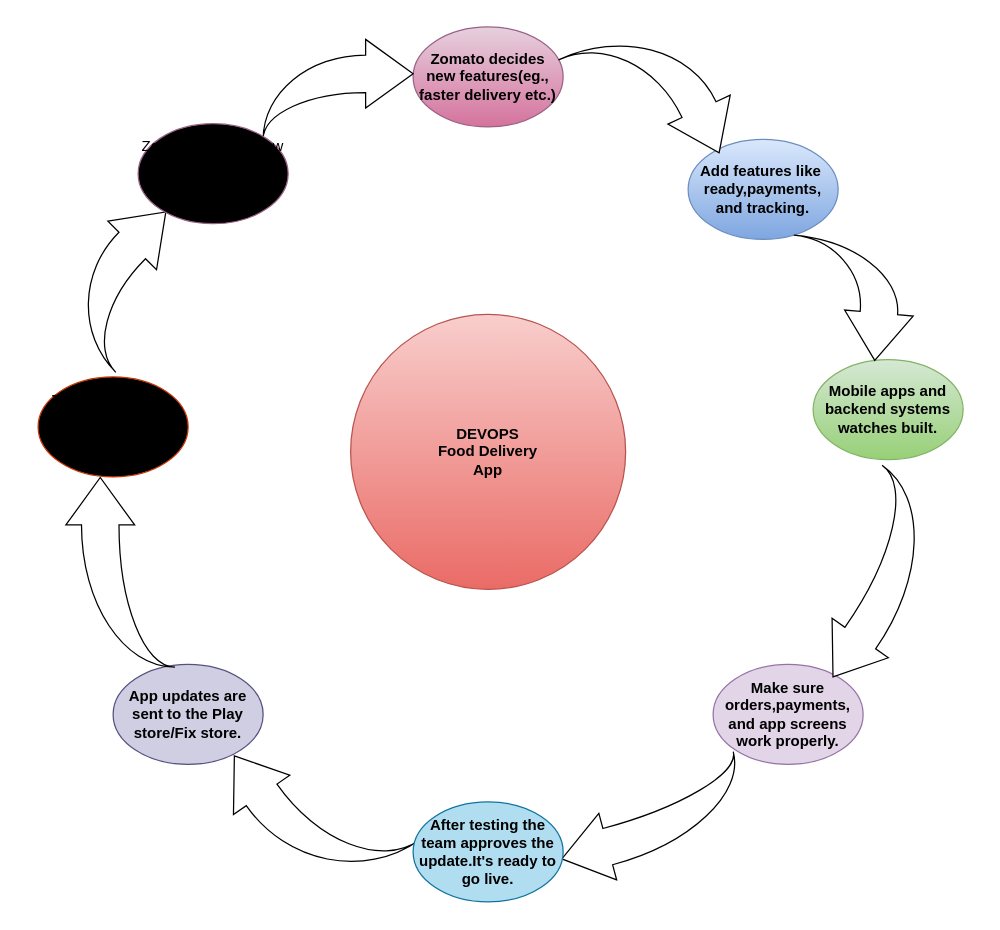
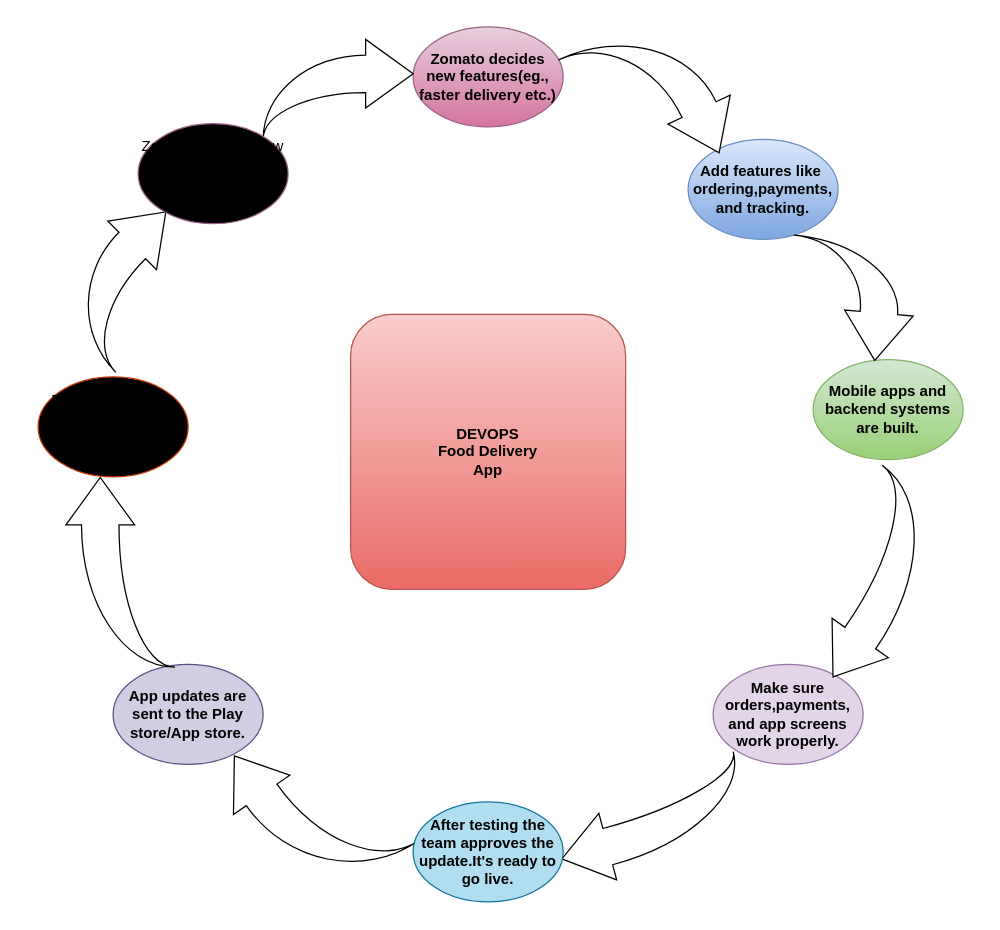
(763, 189) -> (763, 189)
(888, 409) -> (888, 409)
(488, 452) -> (488, 452)
(188, 714) -> (188, 714)
